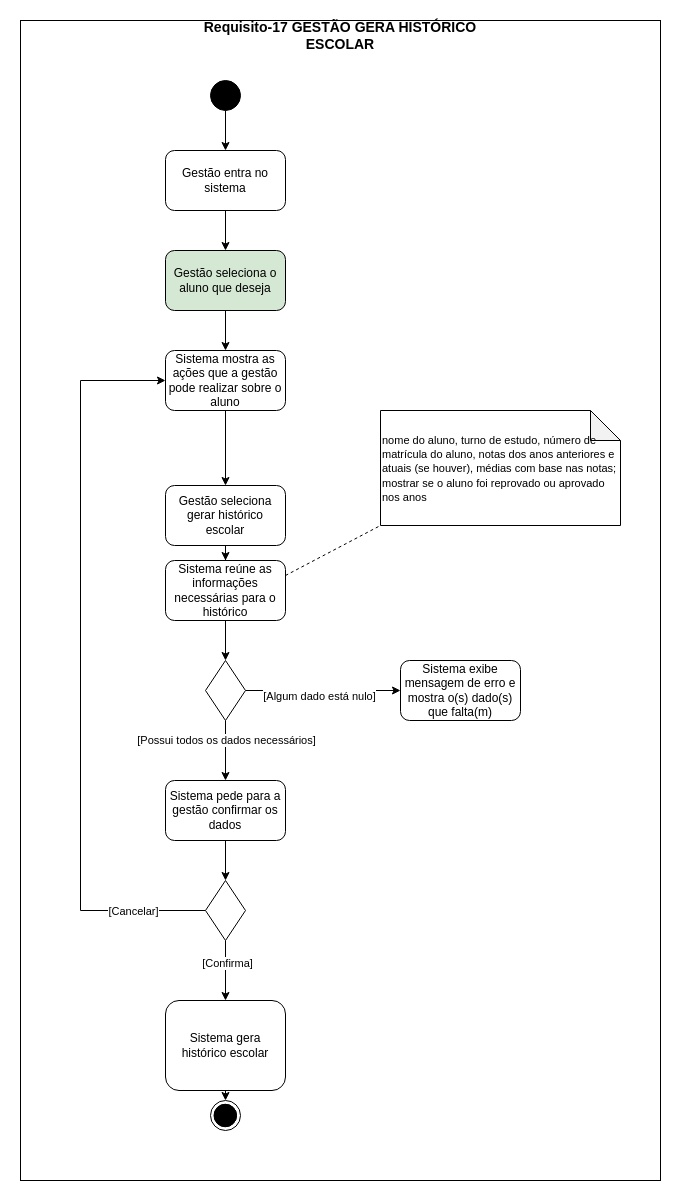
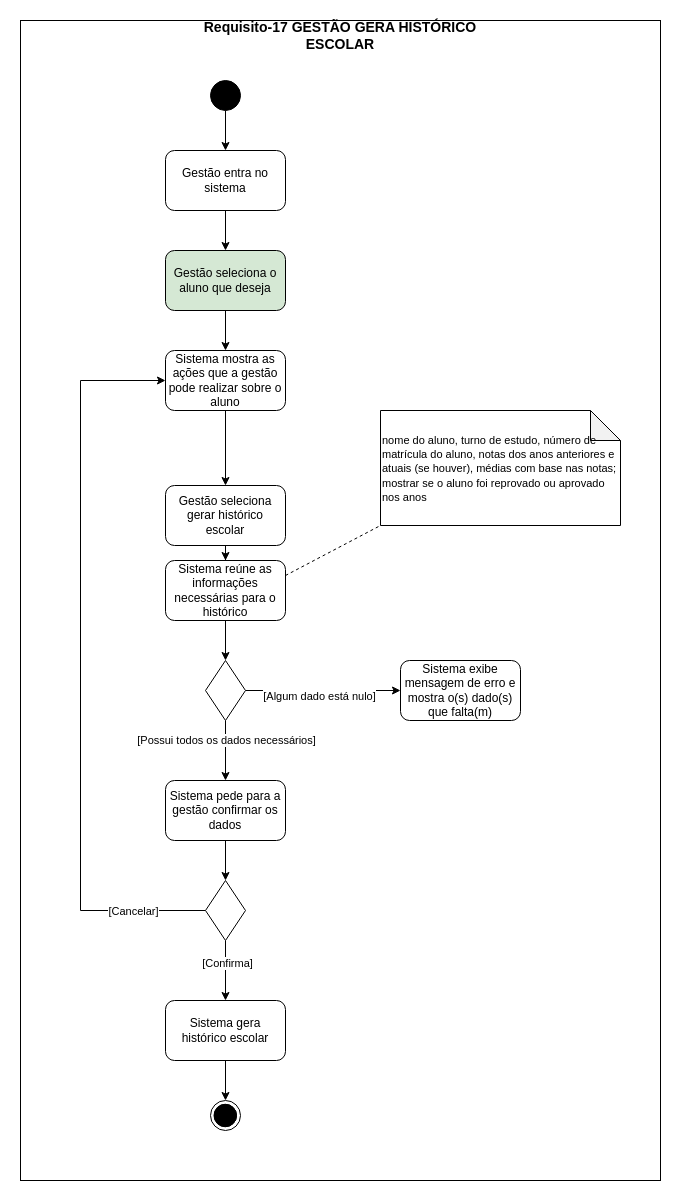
(226, 1046) -> (226, 1031)
